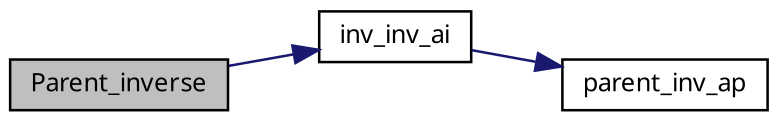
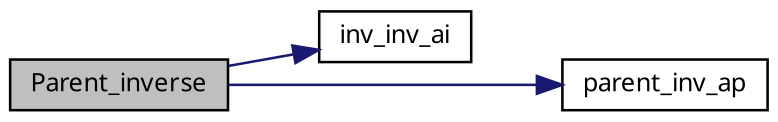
(504, 56) -> (383, 85)
